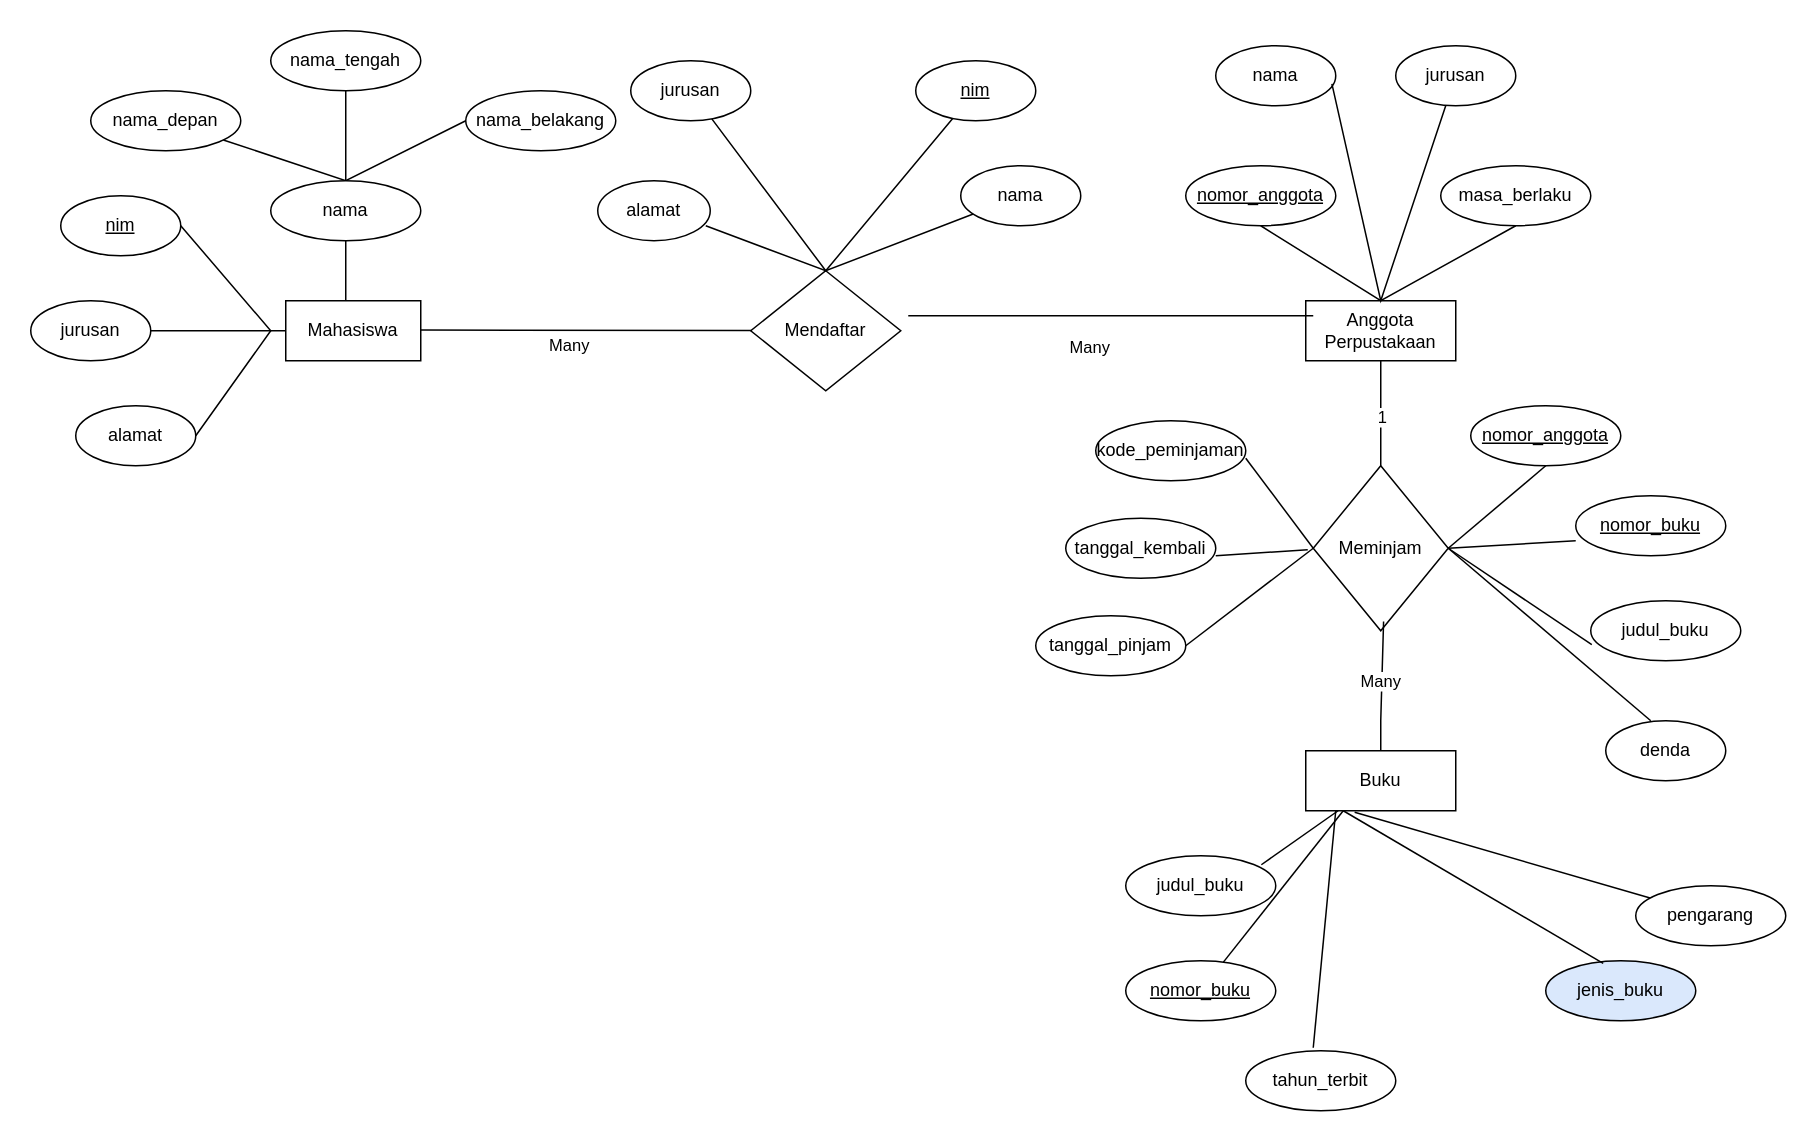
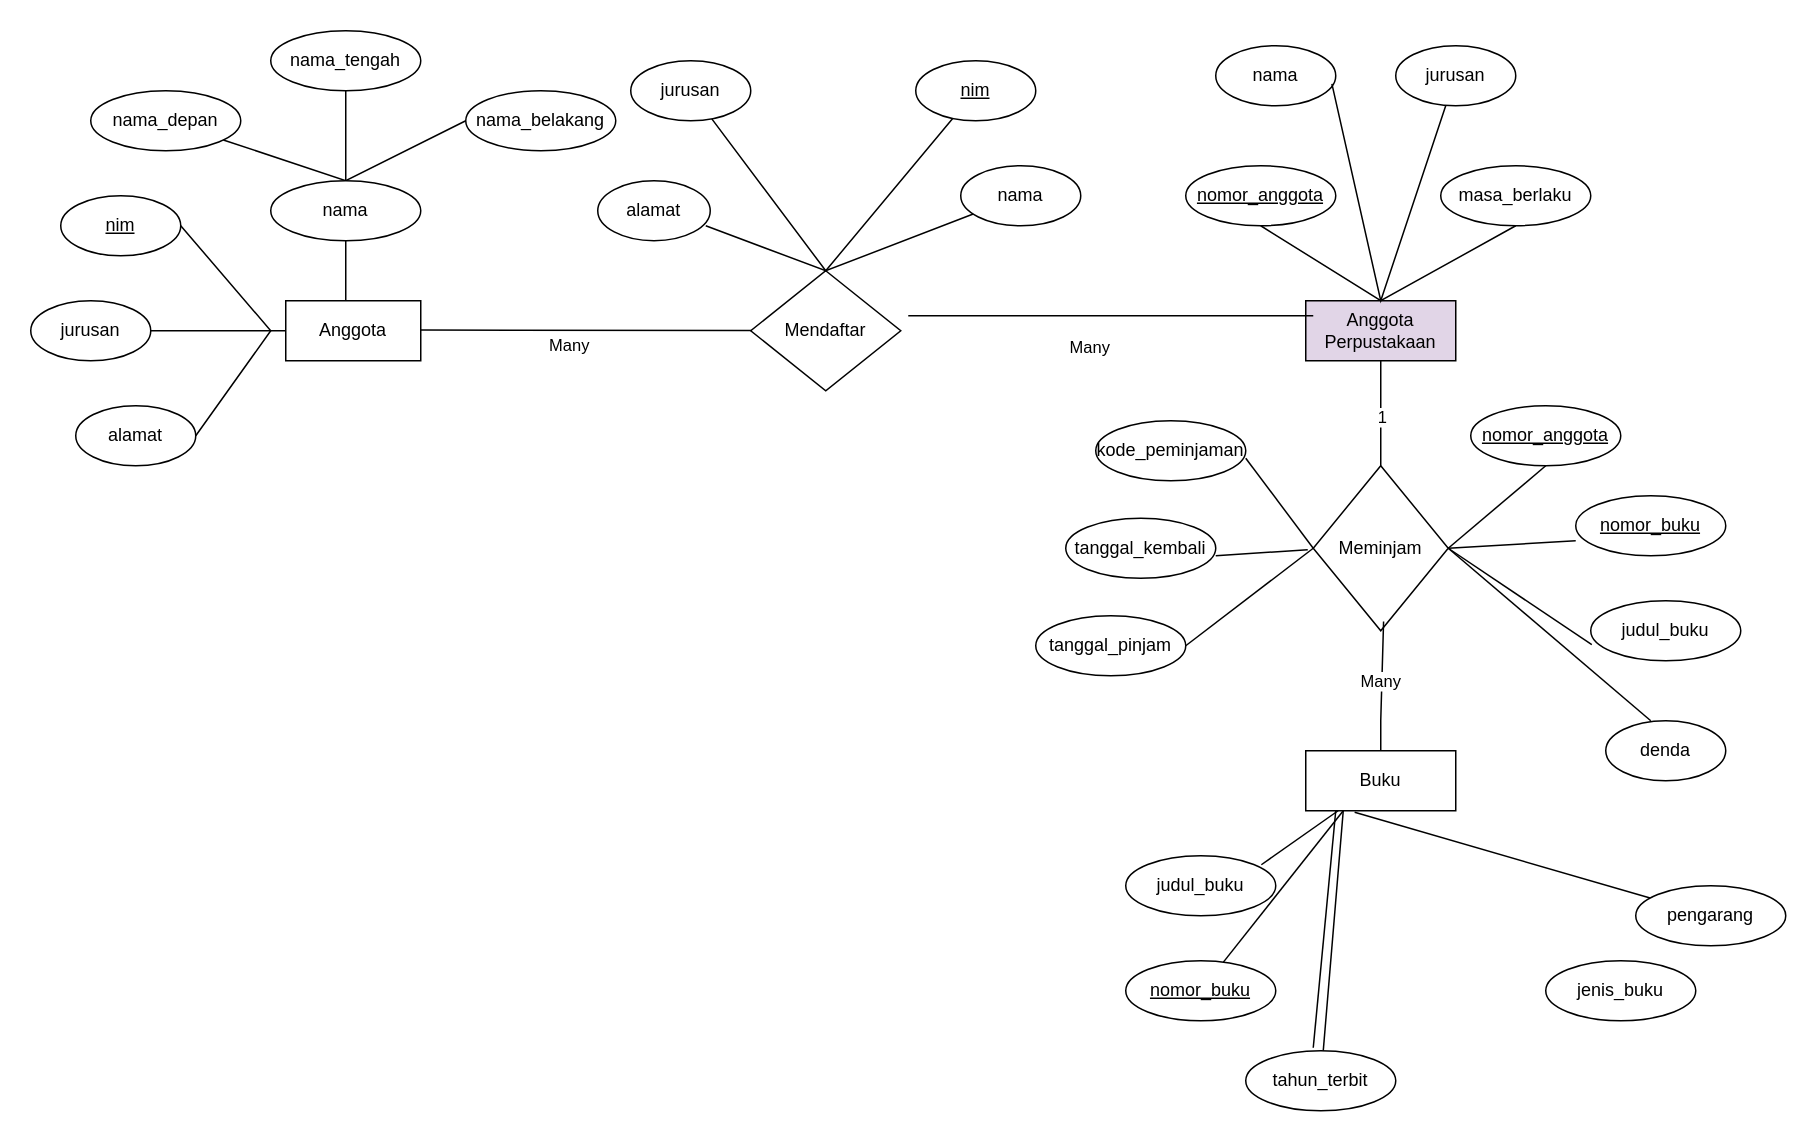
(353, 331) -> (353, 331)
(1381, 331) -> (1381, 331)
(1474, 887) -> (1333, 932)
(1621, 991) -> (1621, 991)
